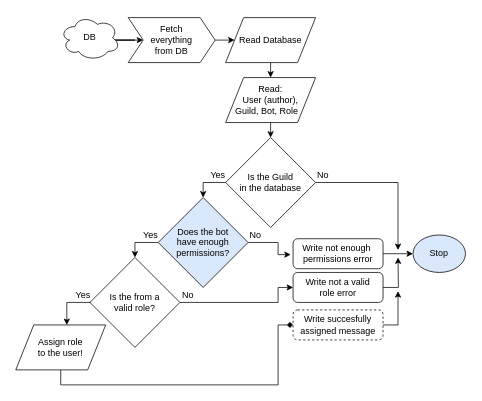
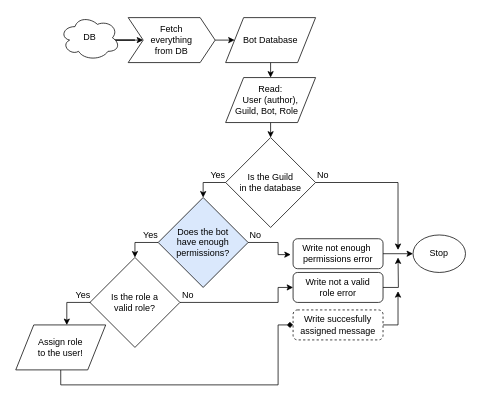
(270, 40) -> (270, 40)
(439, 254) -> (439, 254)
(135, 303) -> (135, 303)
